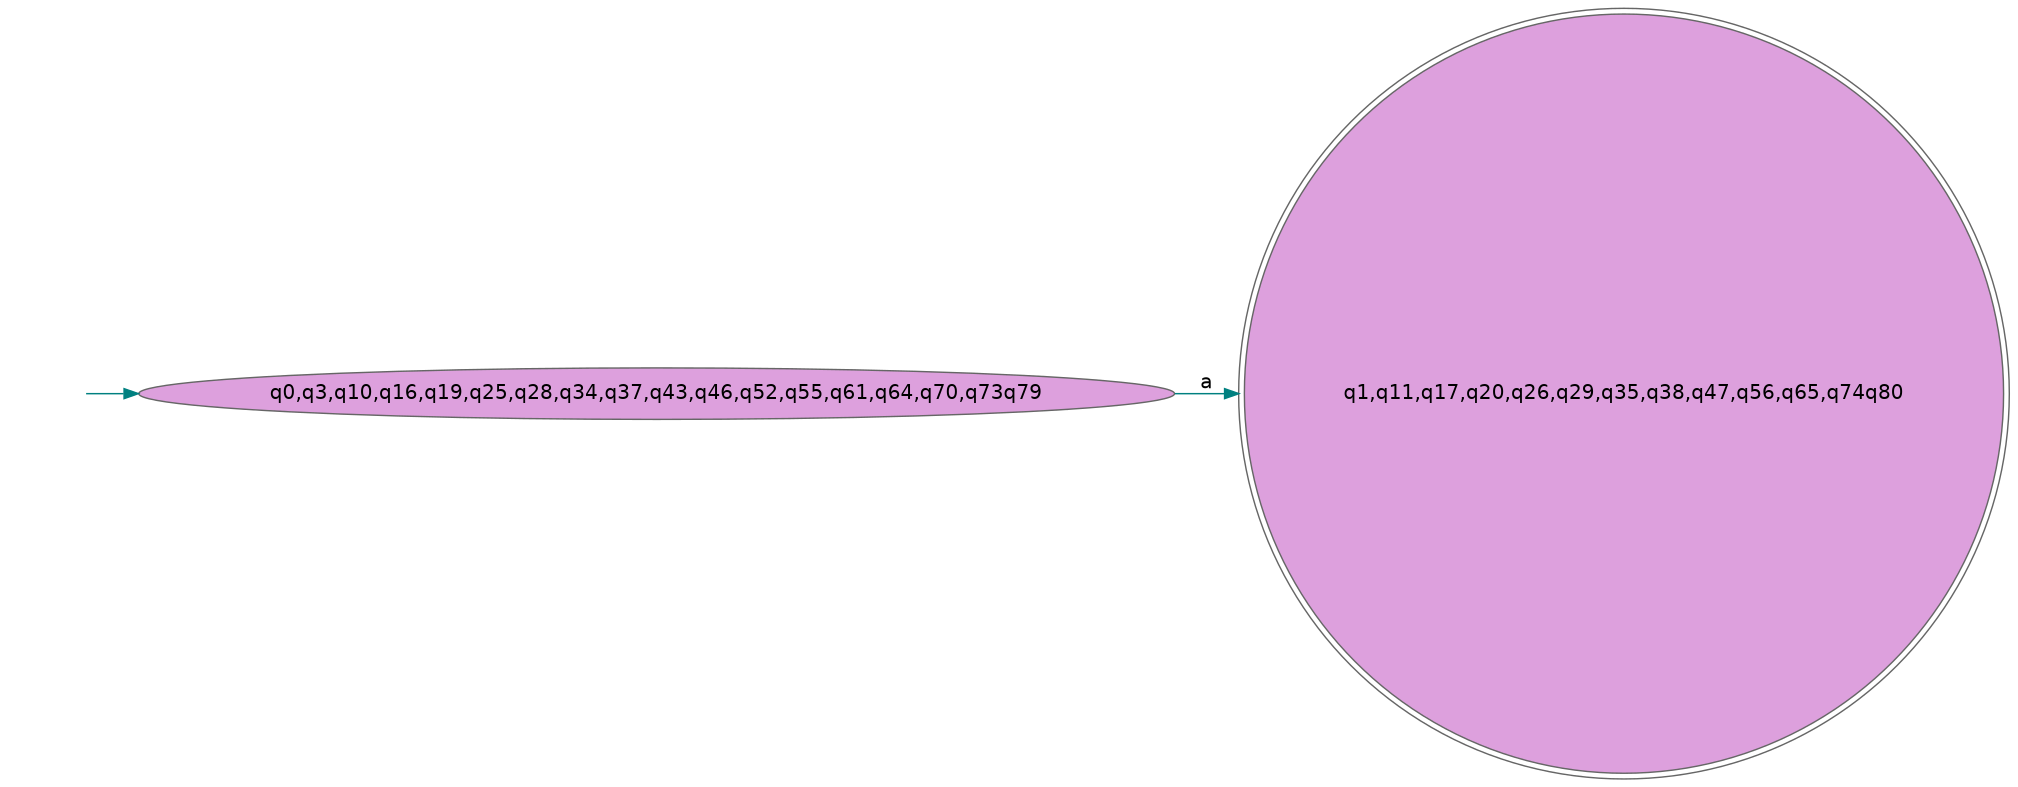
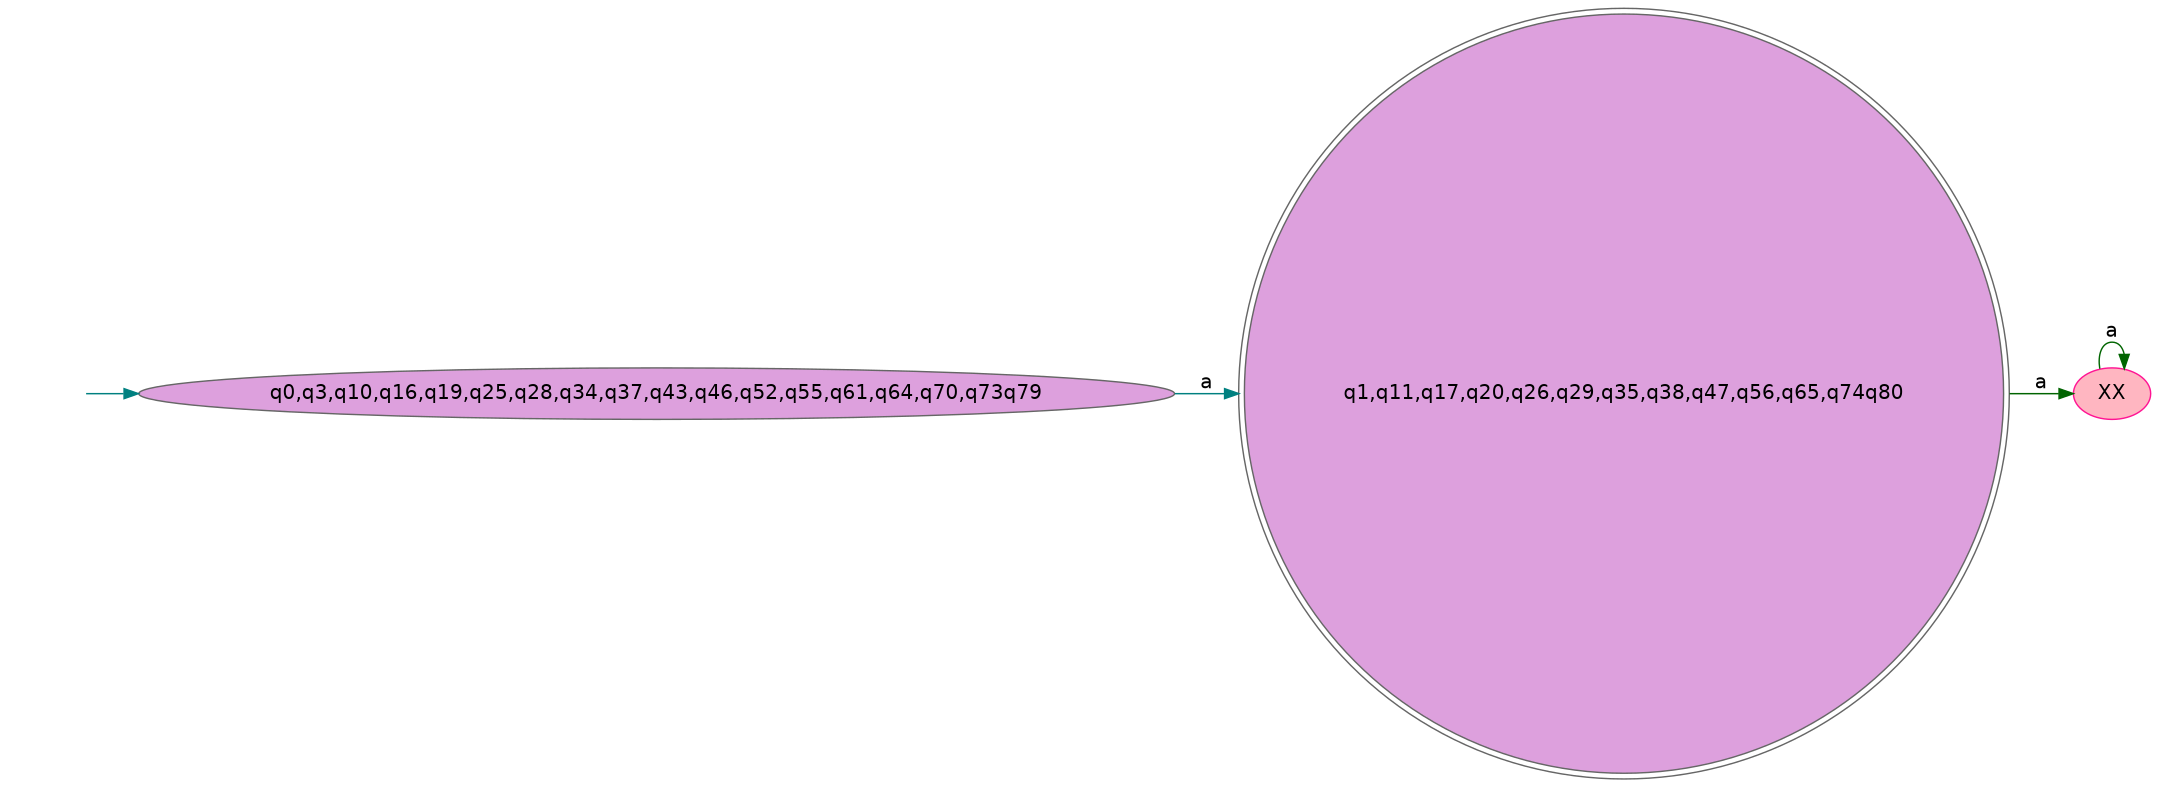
none -> (2112, 394)
